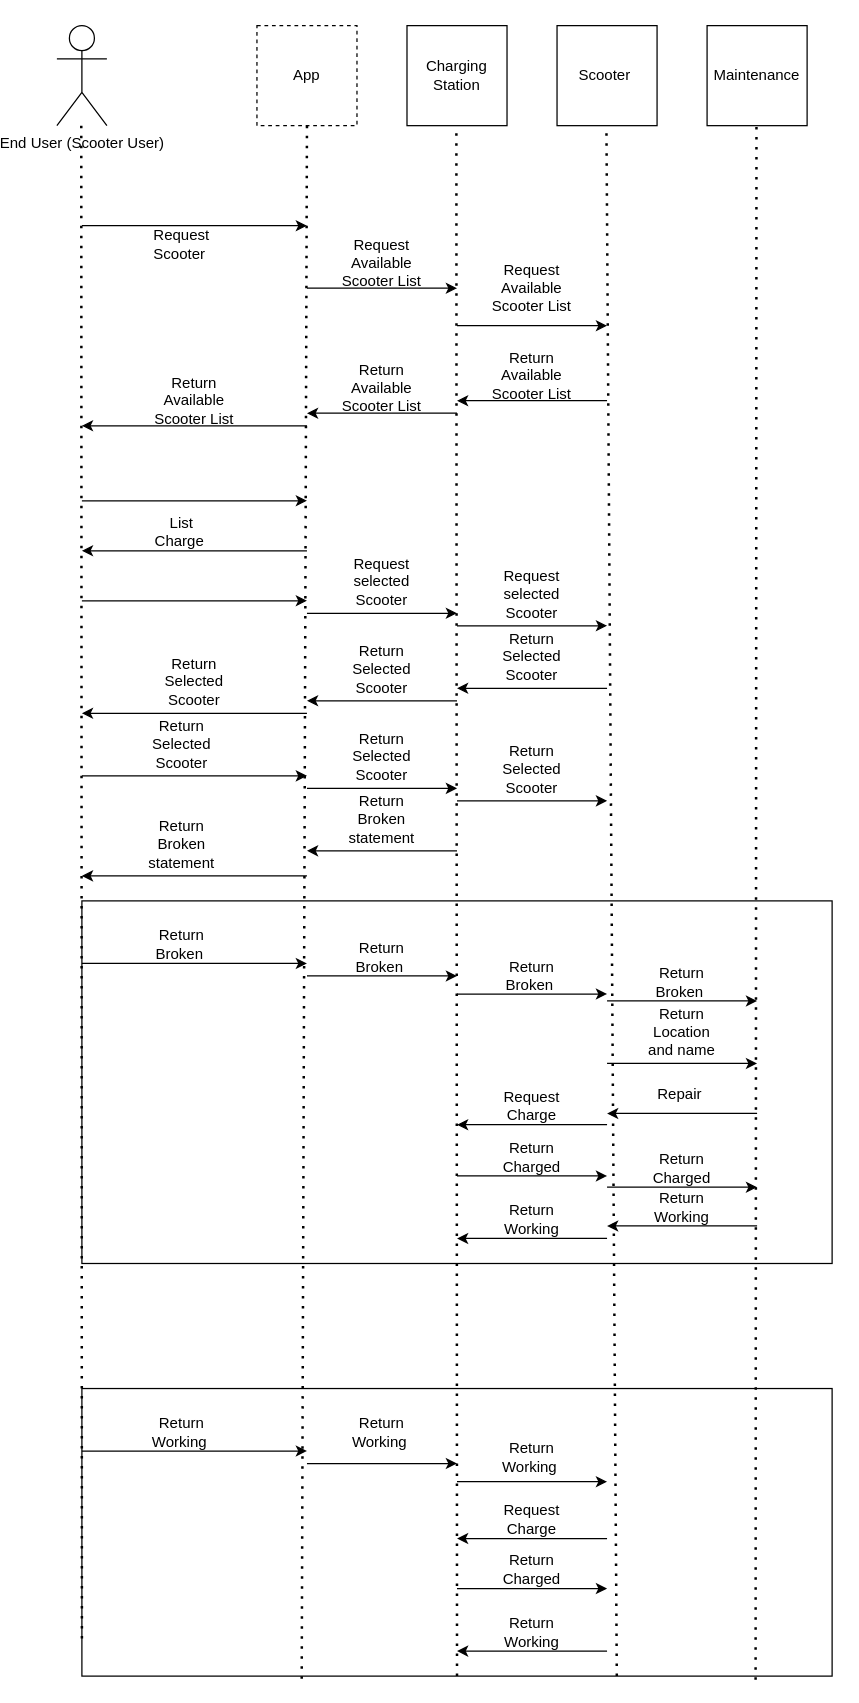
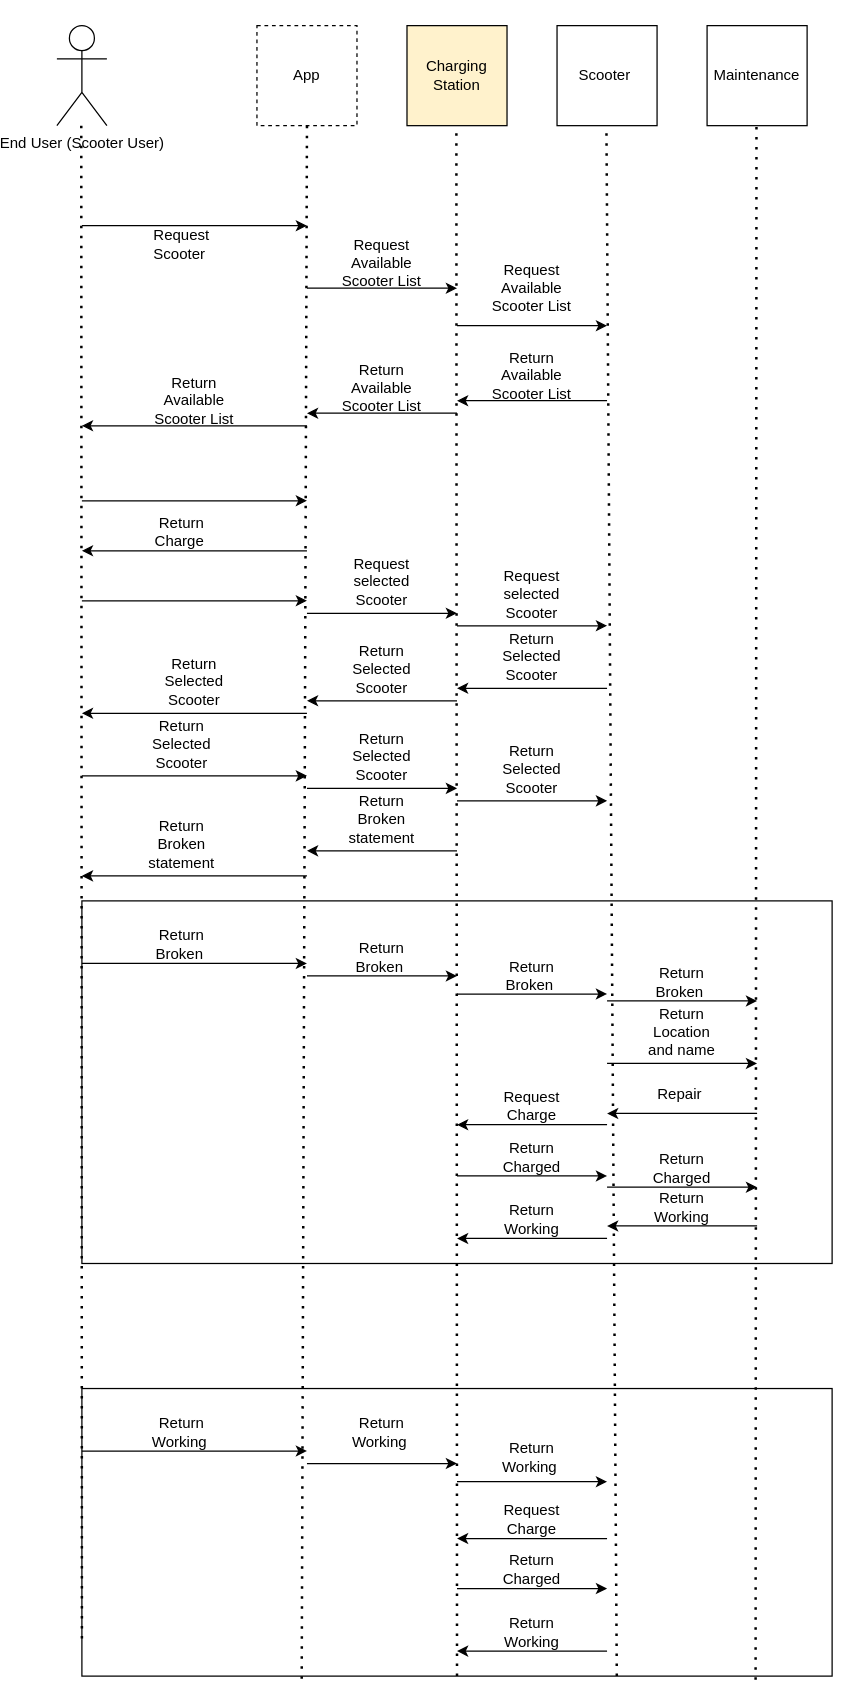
(457, 76) -> (457, 76)
(182, 532) -> (182, 532)
